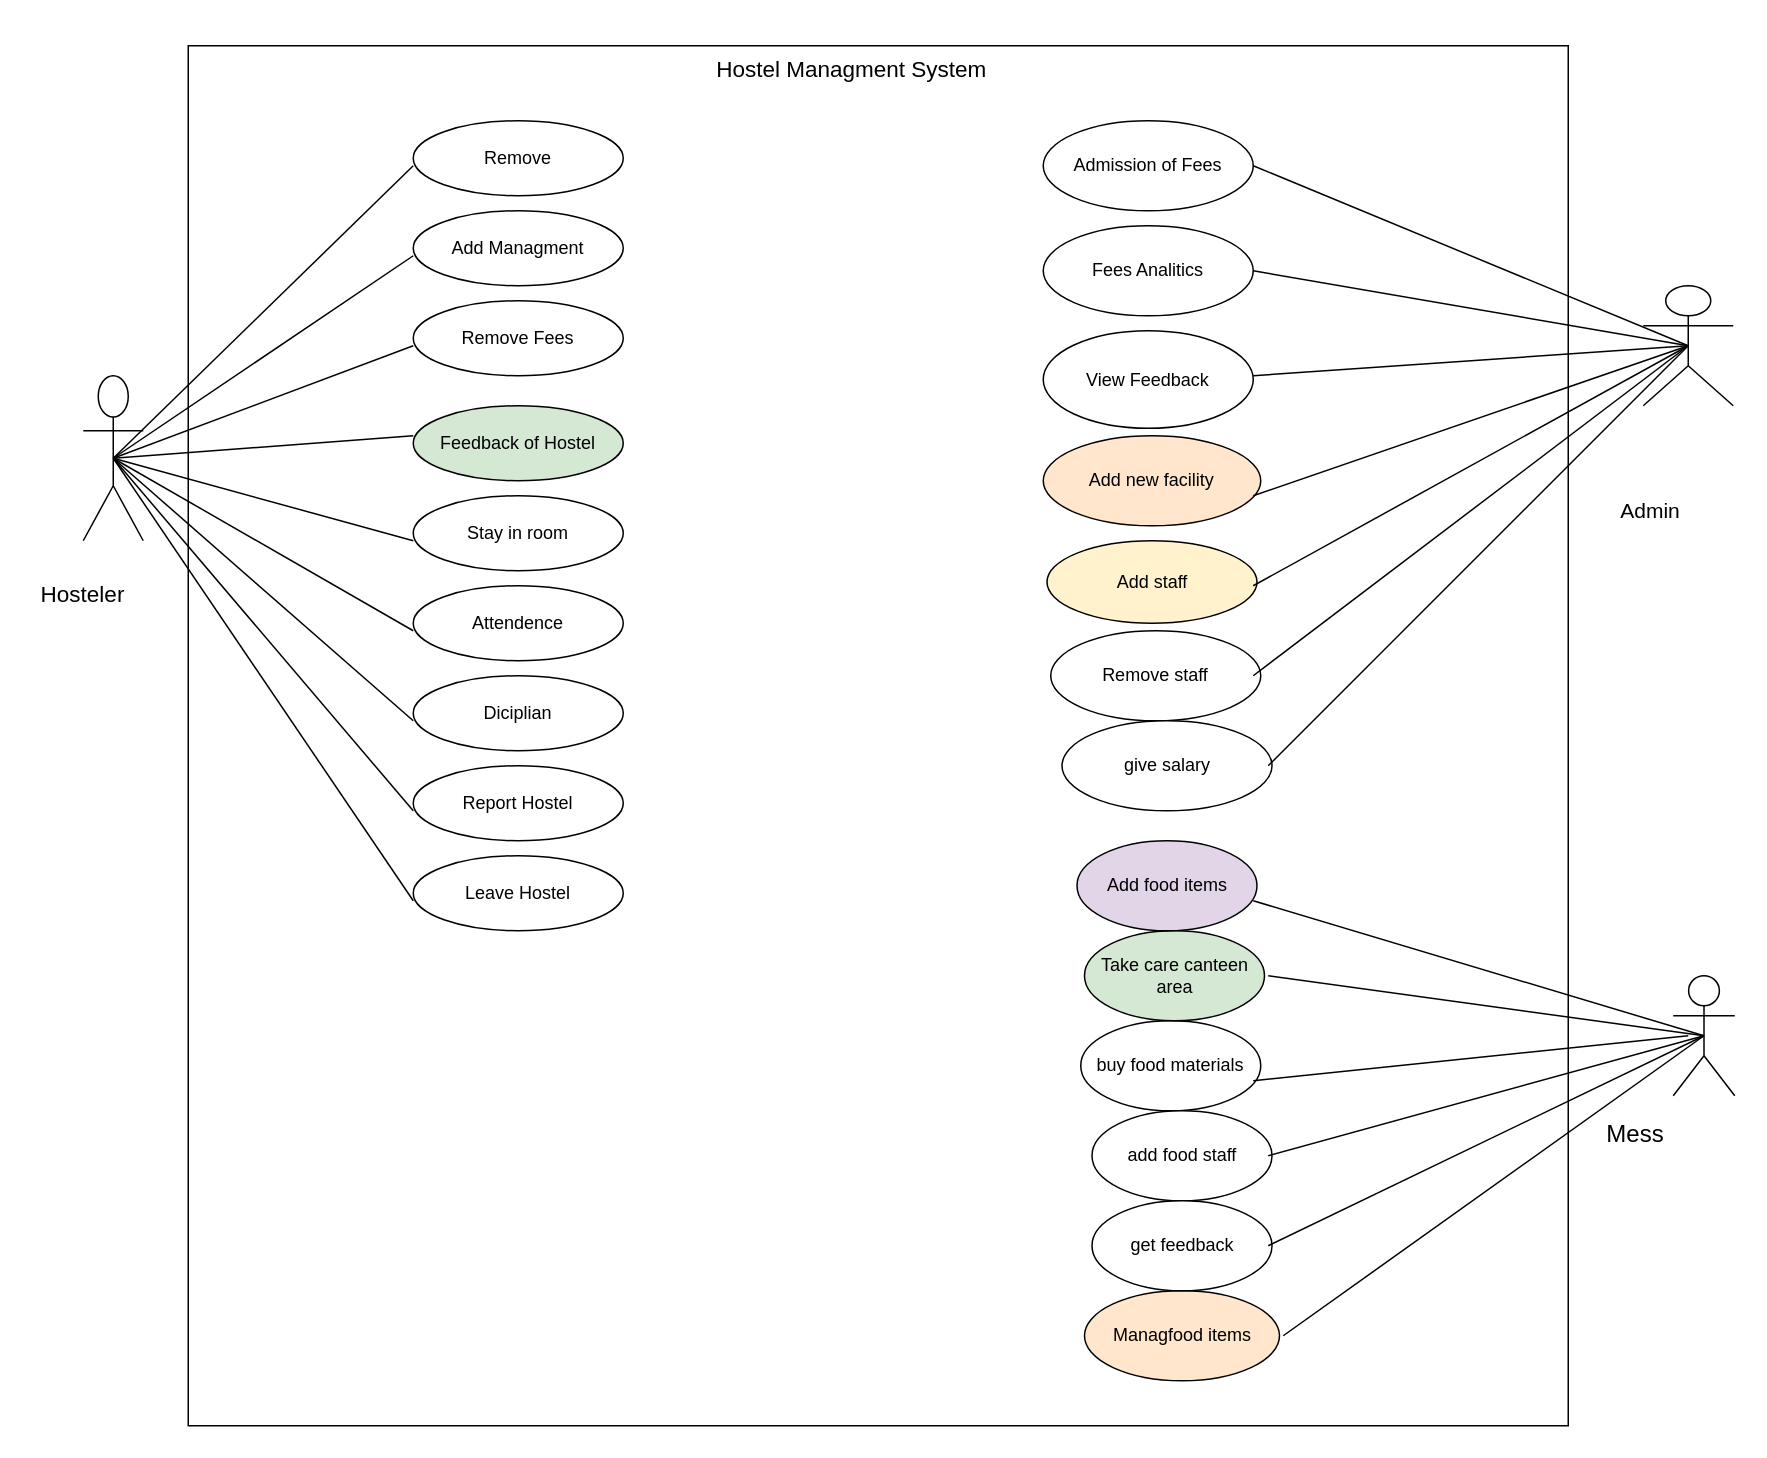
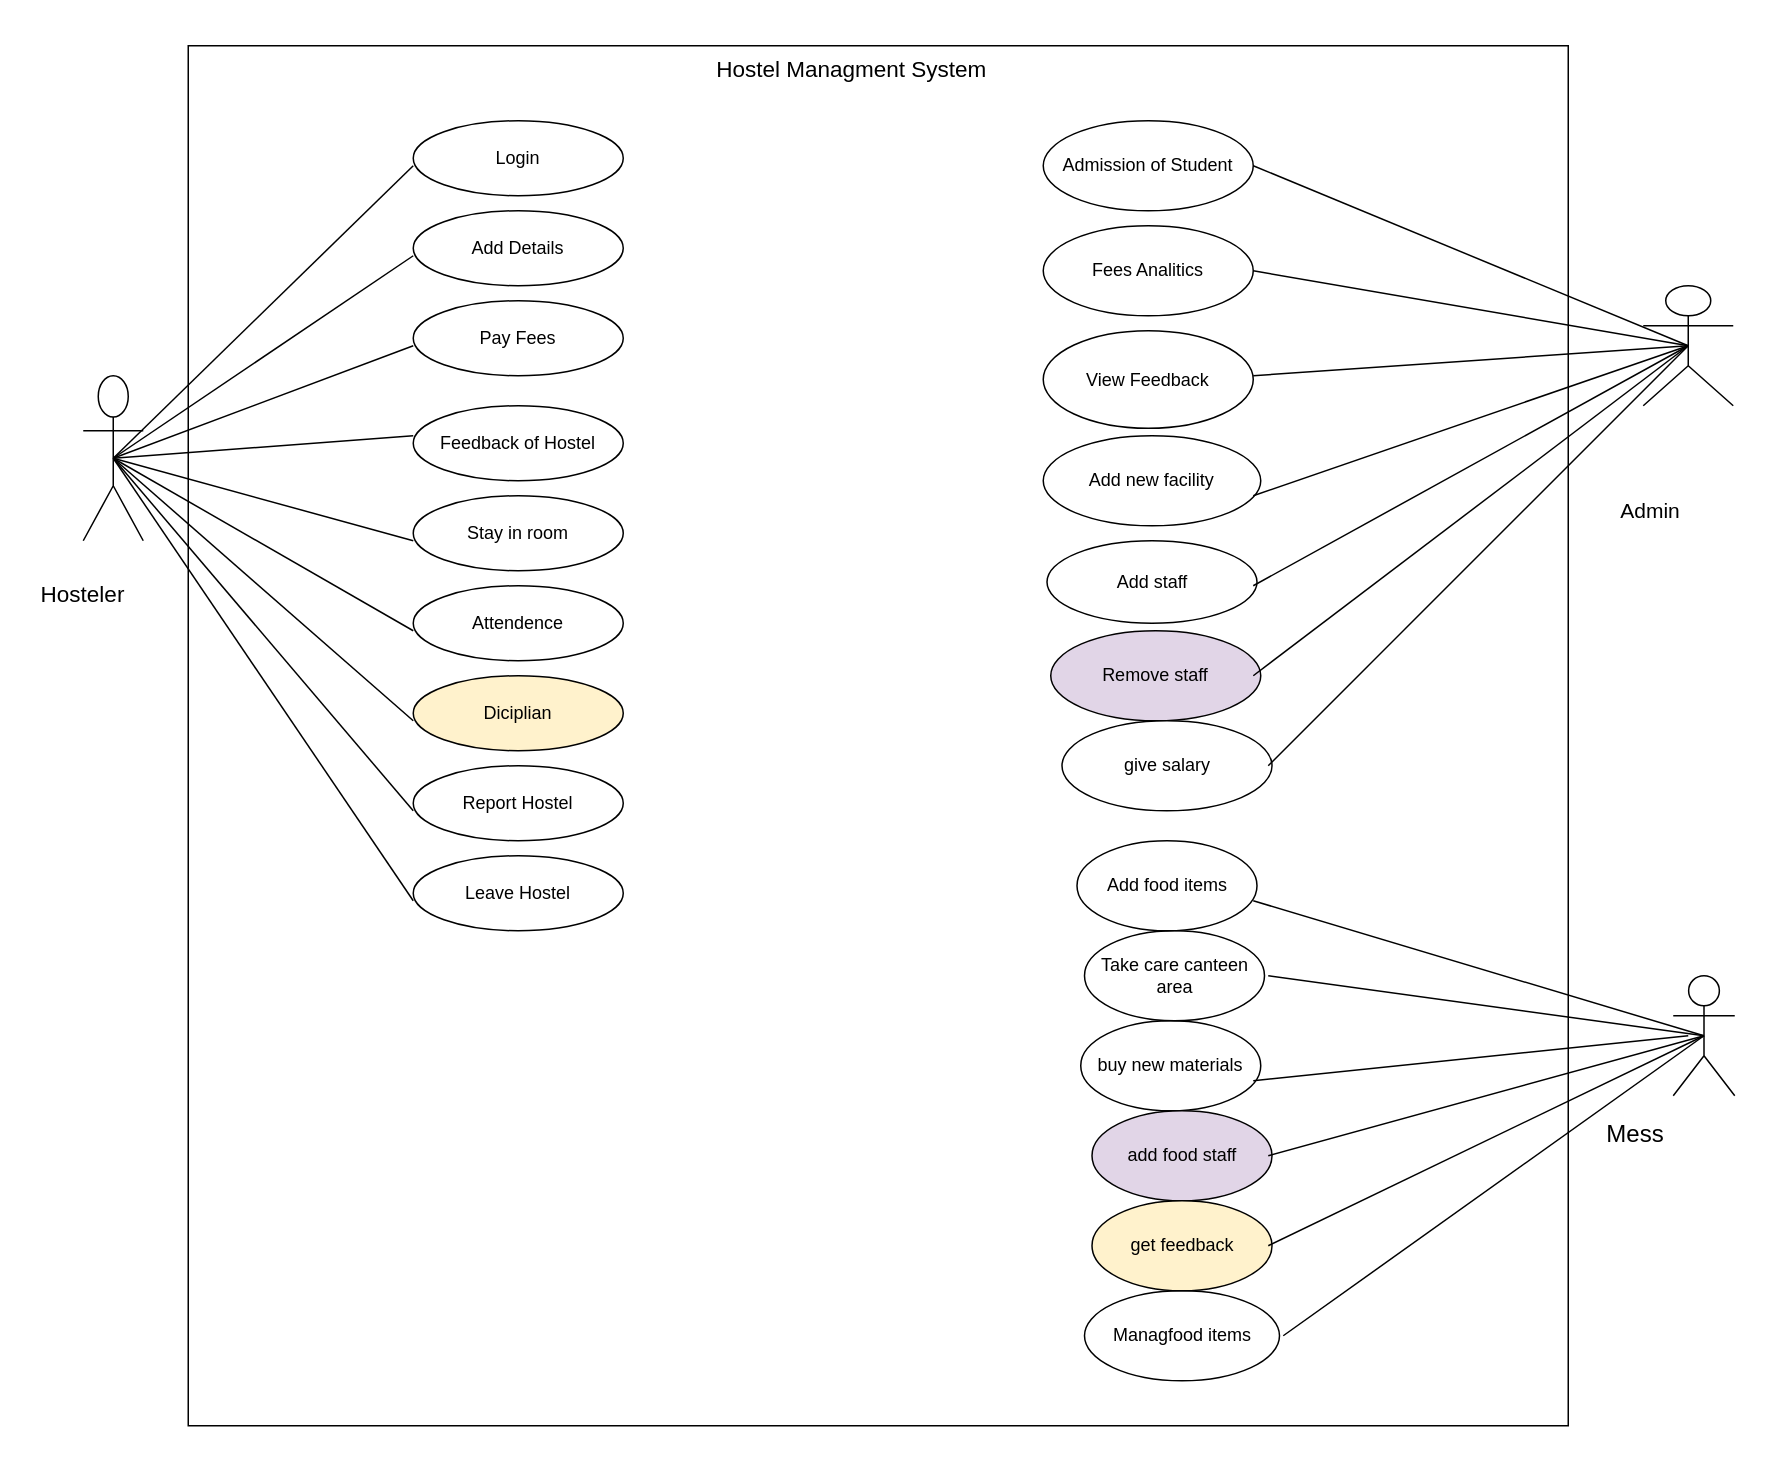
(518, 158) -> (518, 158)
(1148, 166) -> (1148, 166)
(518, 248) -> (518, 248)
(518, 338) -> (518, 338)
(518, 443) -> (518, 443)
(1152, 481) -> (1152, 481)
(1152, 582) -> (1152, 582)
(1156, 676) -> (1156, 676)
(518, 713) -> (518, 713)
(1167, 886) -> (1167, 886)
(1175, 976) -> (1175, 976)
(1171, 1066) -> (1171, 1066)
(1182, 1156) -> (1182, 1156)
(1182, 1246) -> (1182, 1246)
(1182, 1336) -> (1182, 1336)
